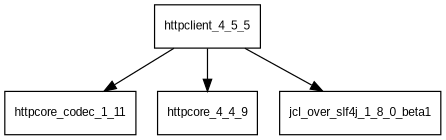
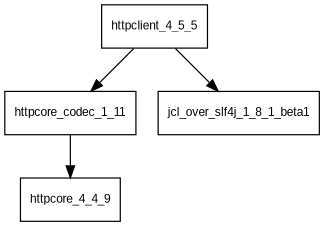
(207, 64) -> (70, 150)
(360, 113) -> (239, 113)
